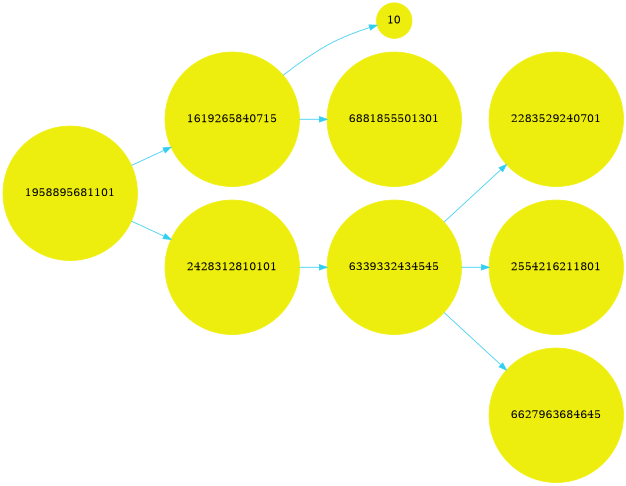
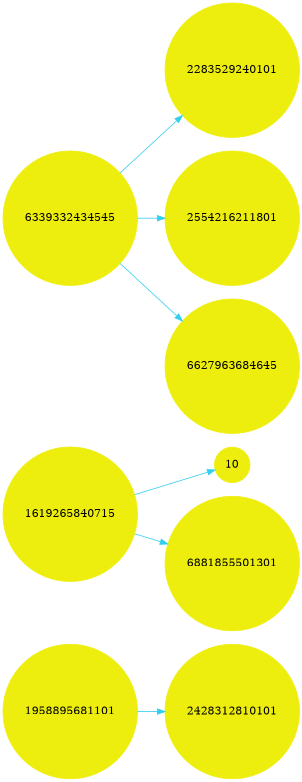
(556, 119) -> (232, 70)
(148, 158) -> none
(309, 267) -> none
